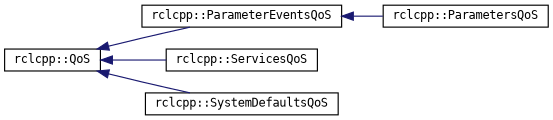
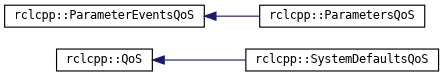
(149, 36) -> none
(242, 60) -> none
